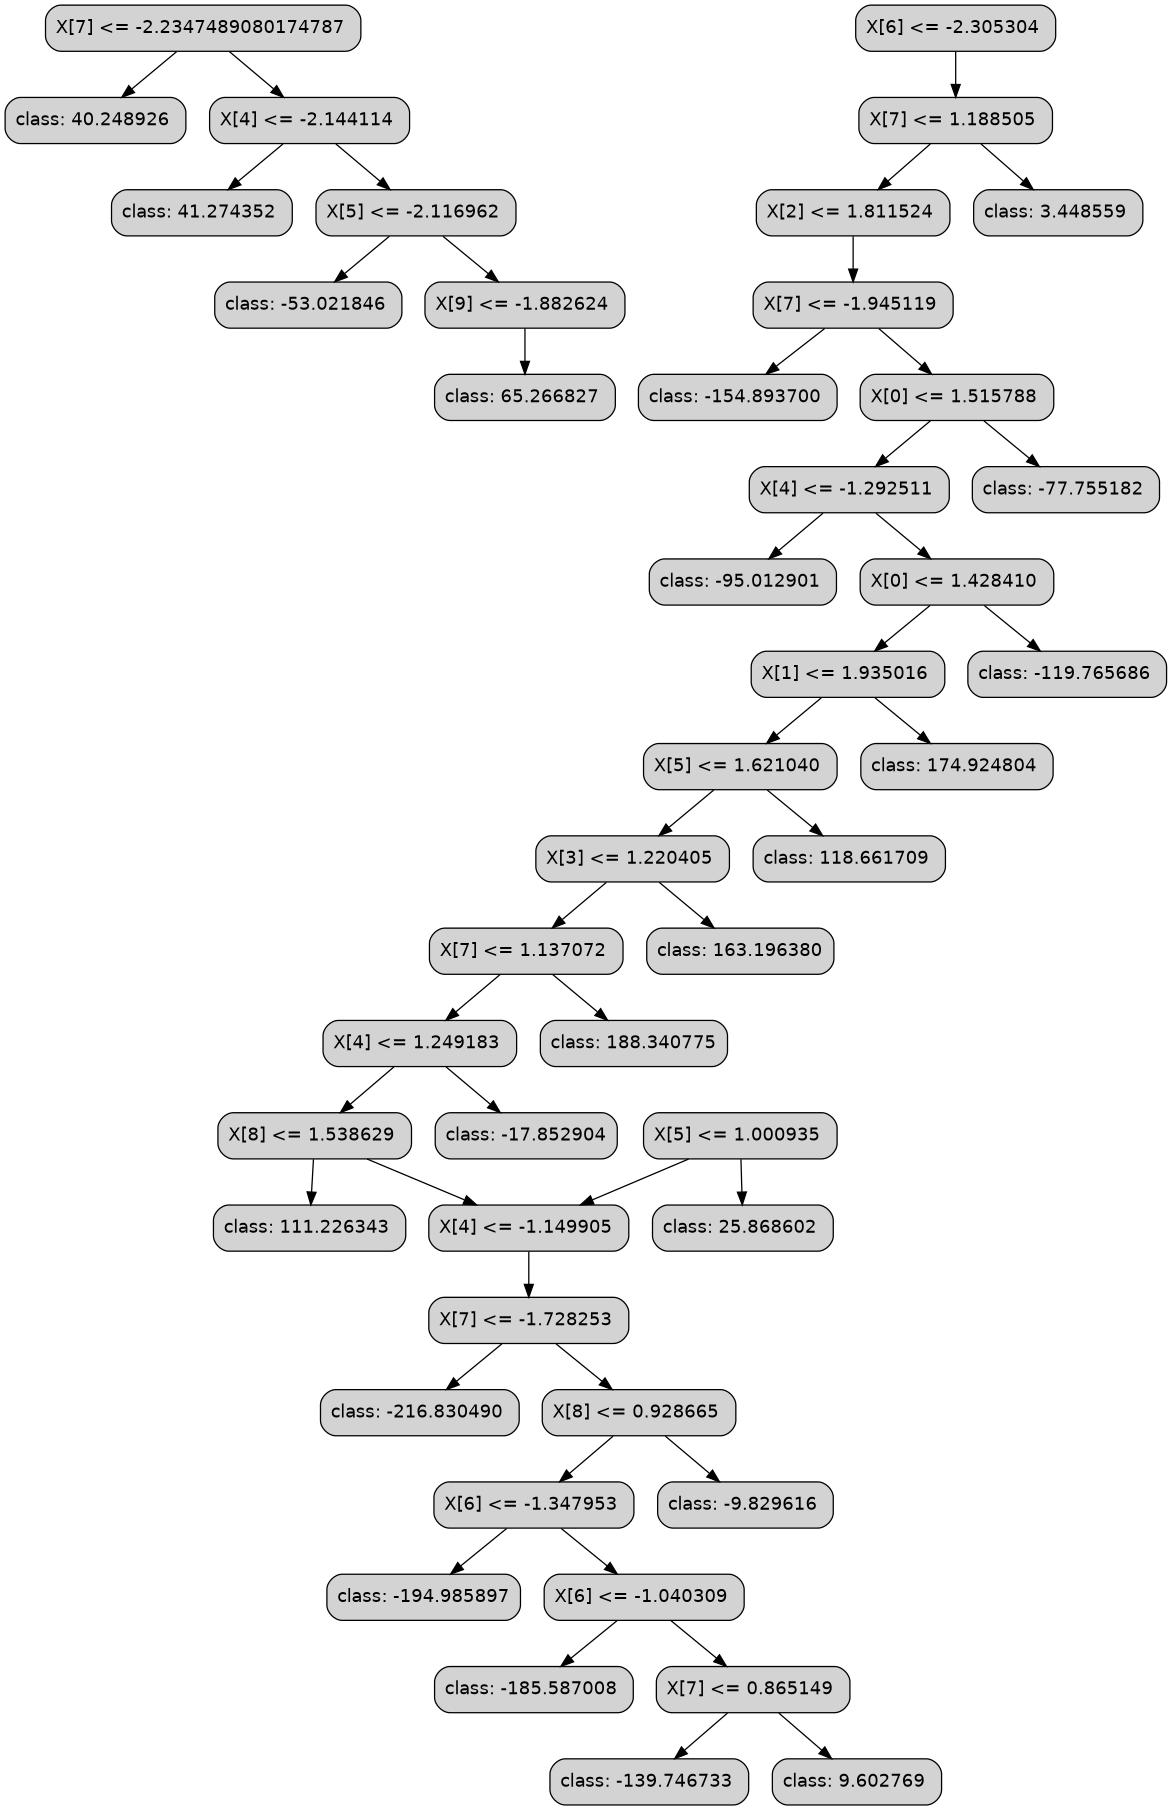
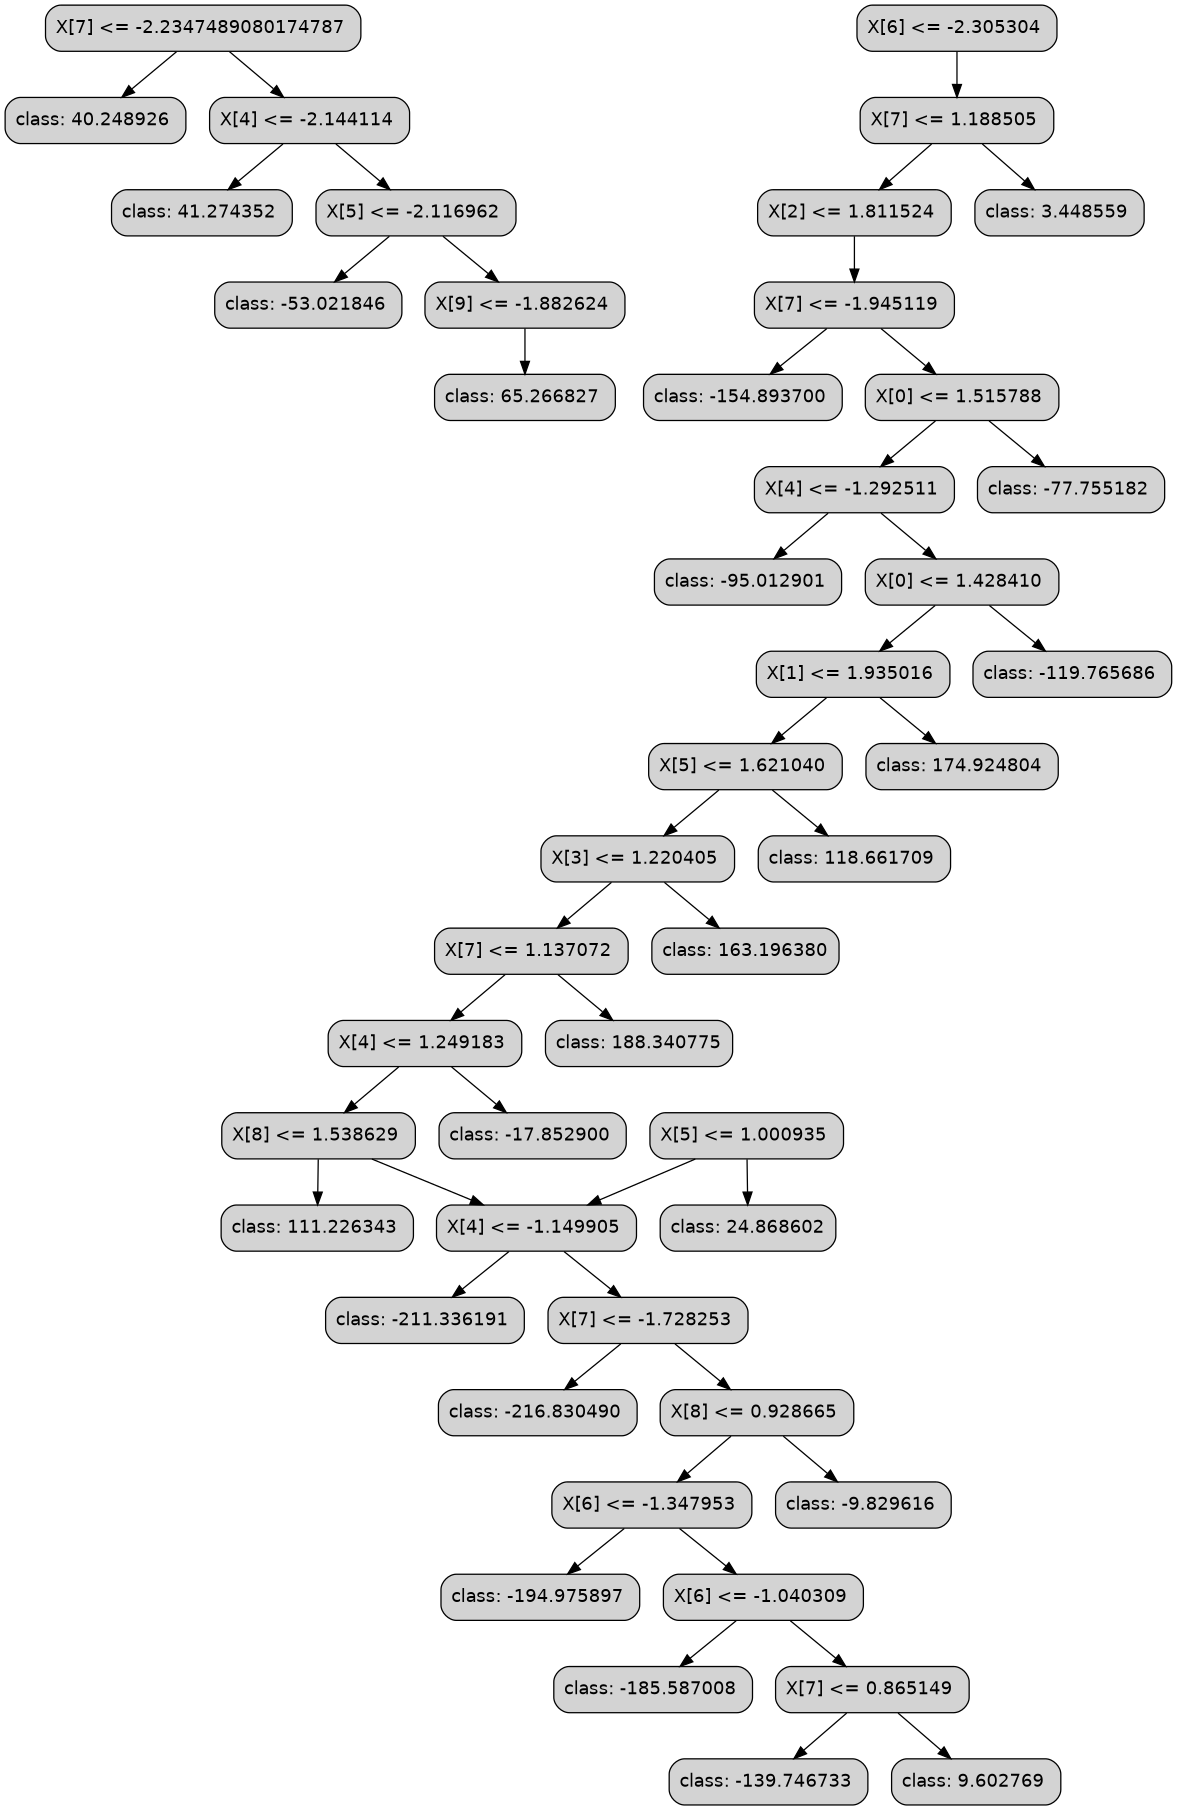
(526, 1136) -> (533, 1136)
(743, 1228) -> (748, 1228)
none -> (425, 1320)
(424, 1597) -> (540, 1597)
